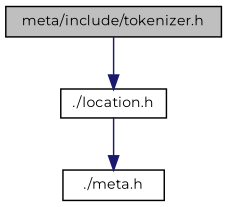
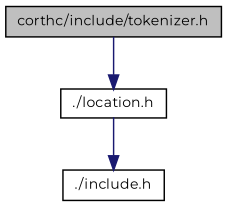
(114, 22) -> (114, 22)
(114, 185) -> (114, 185)
